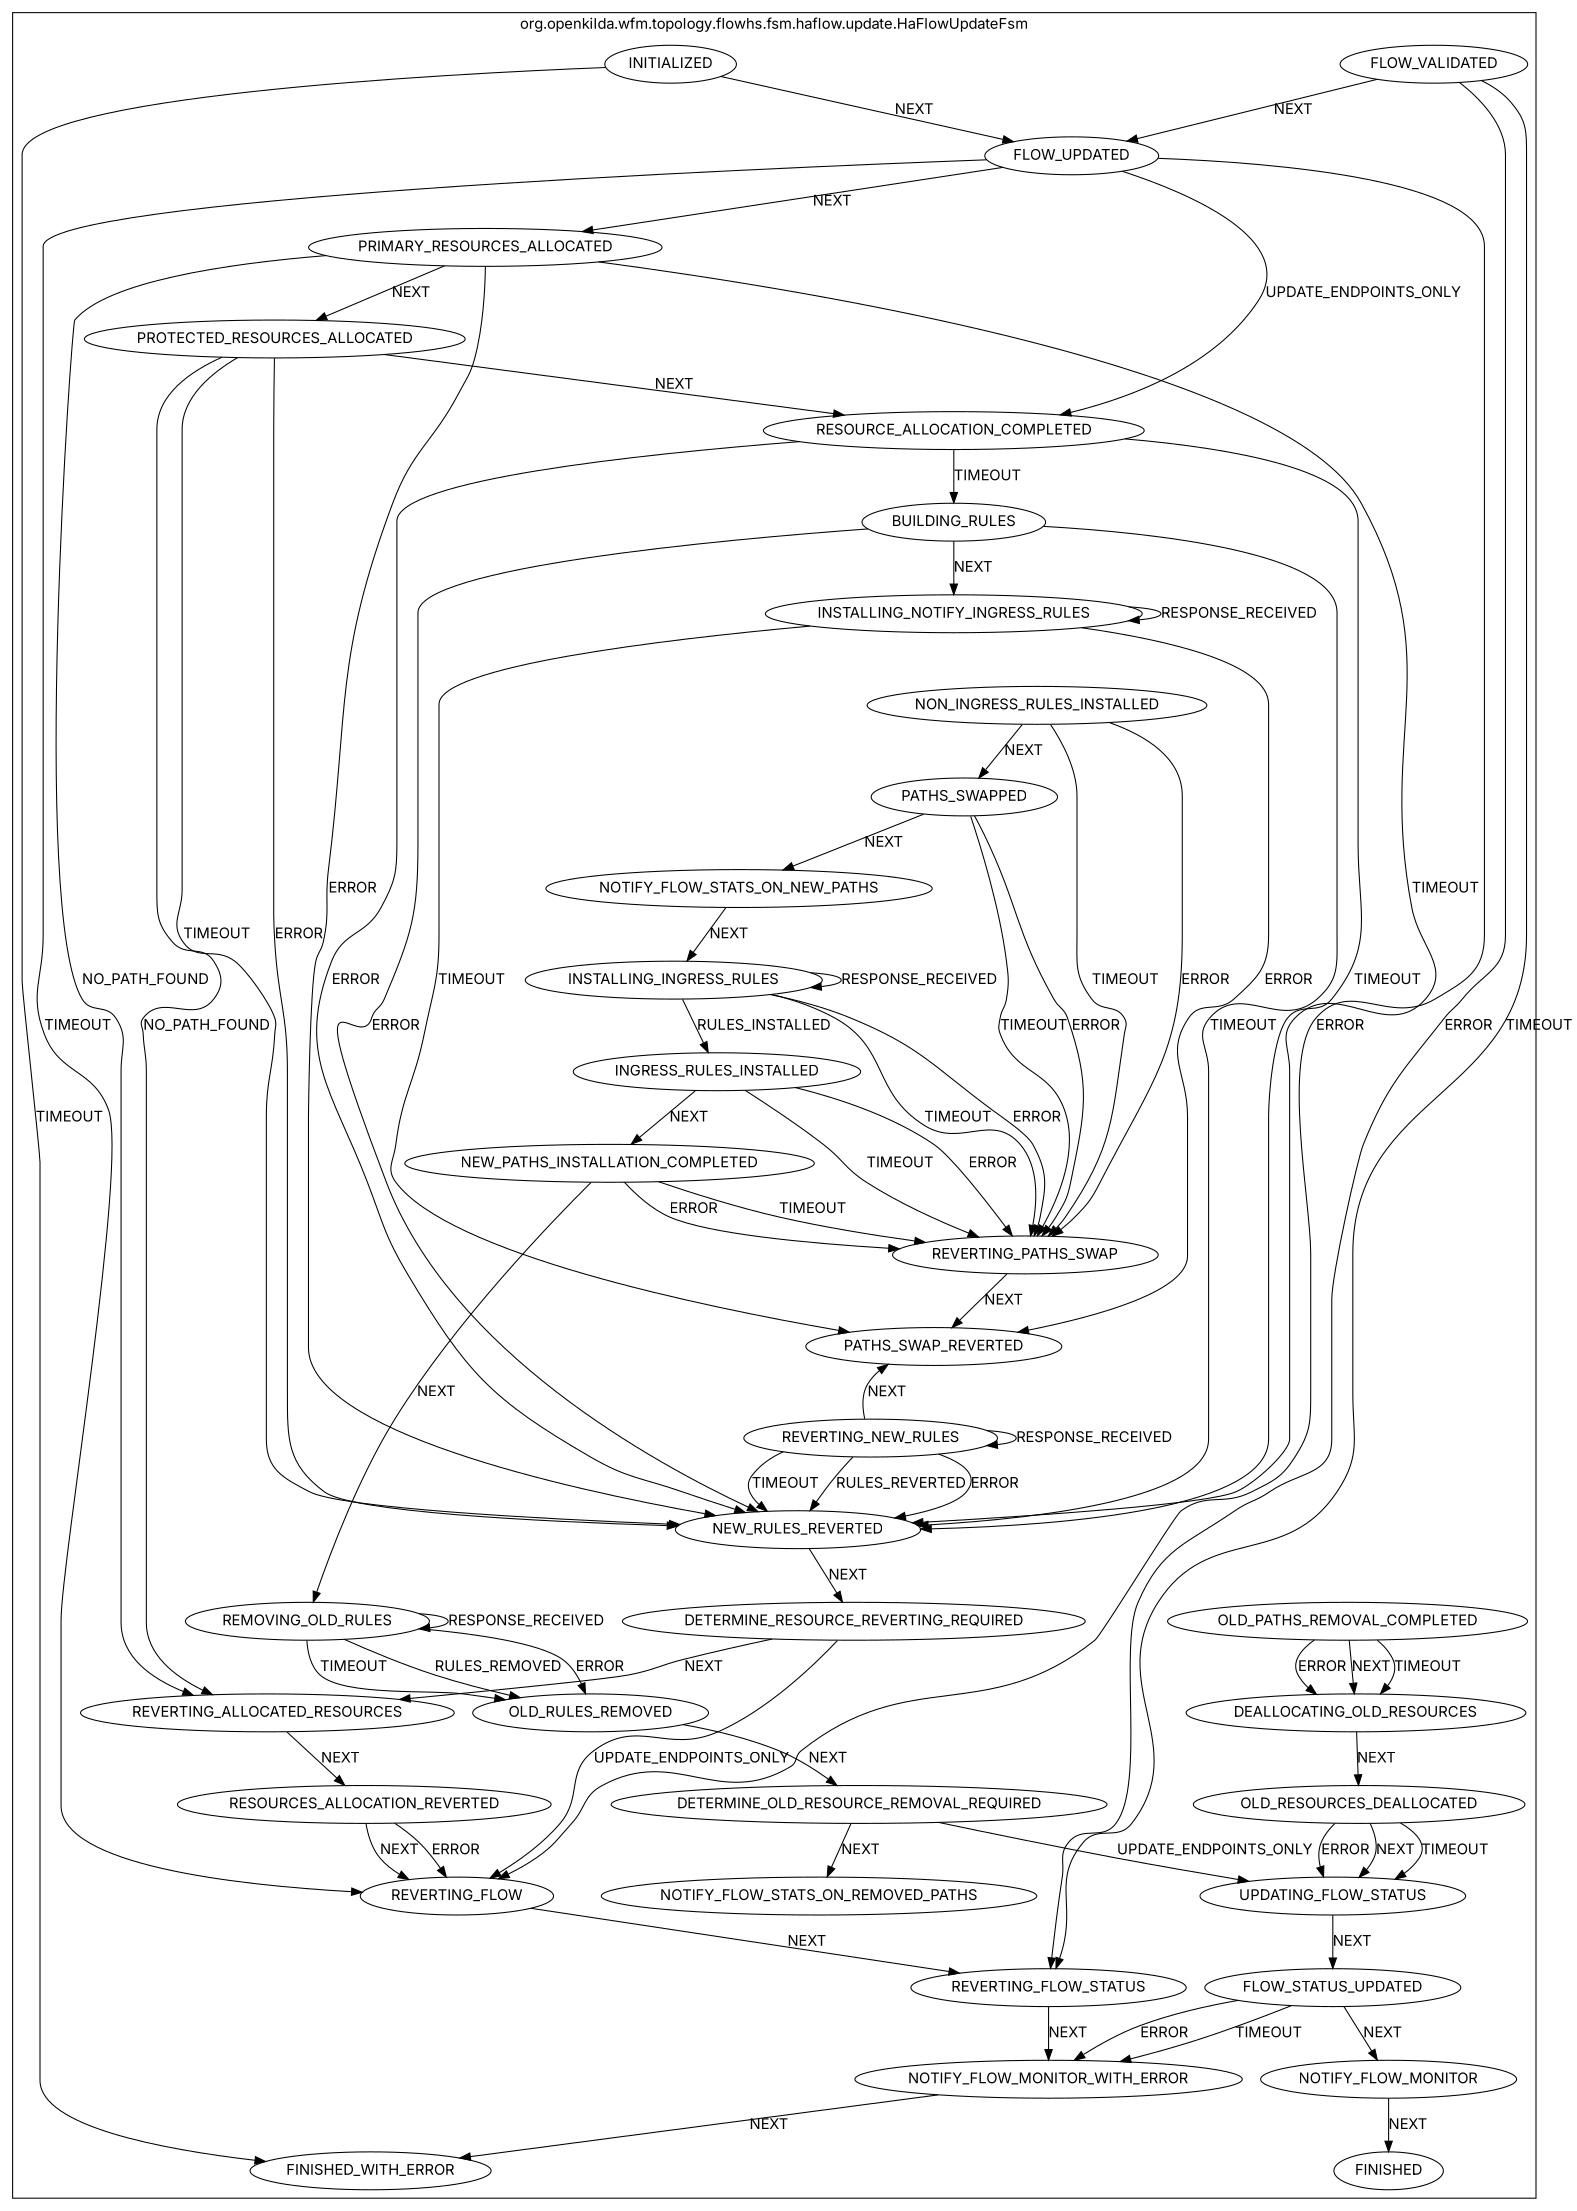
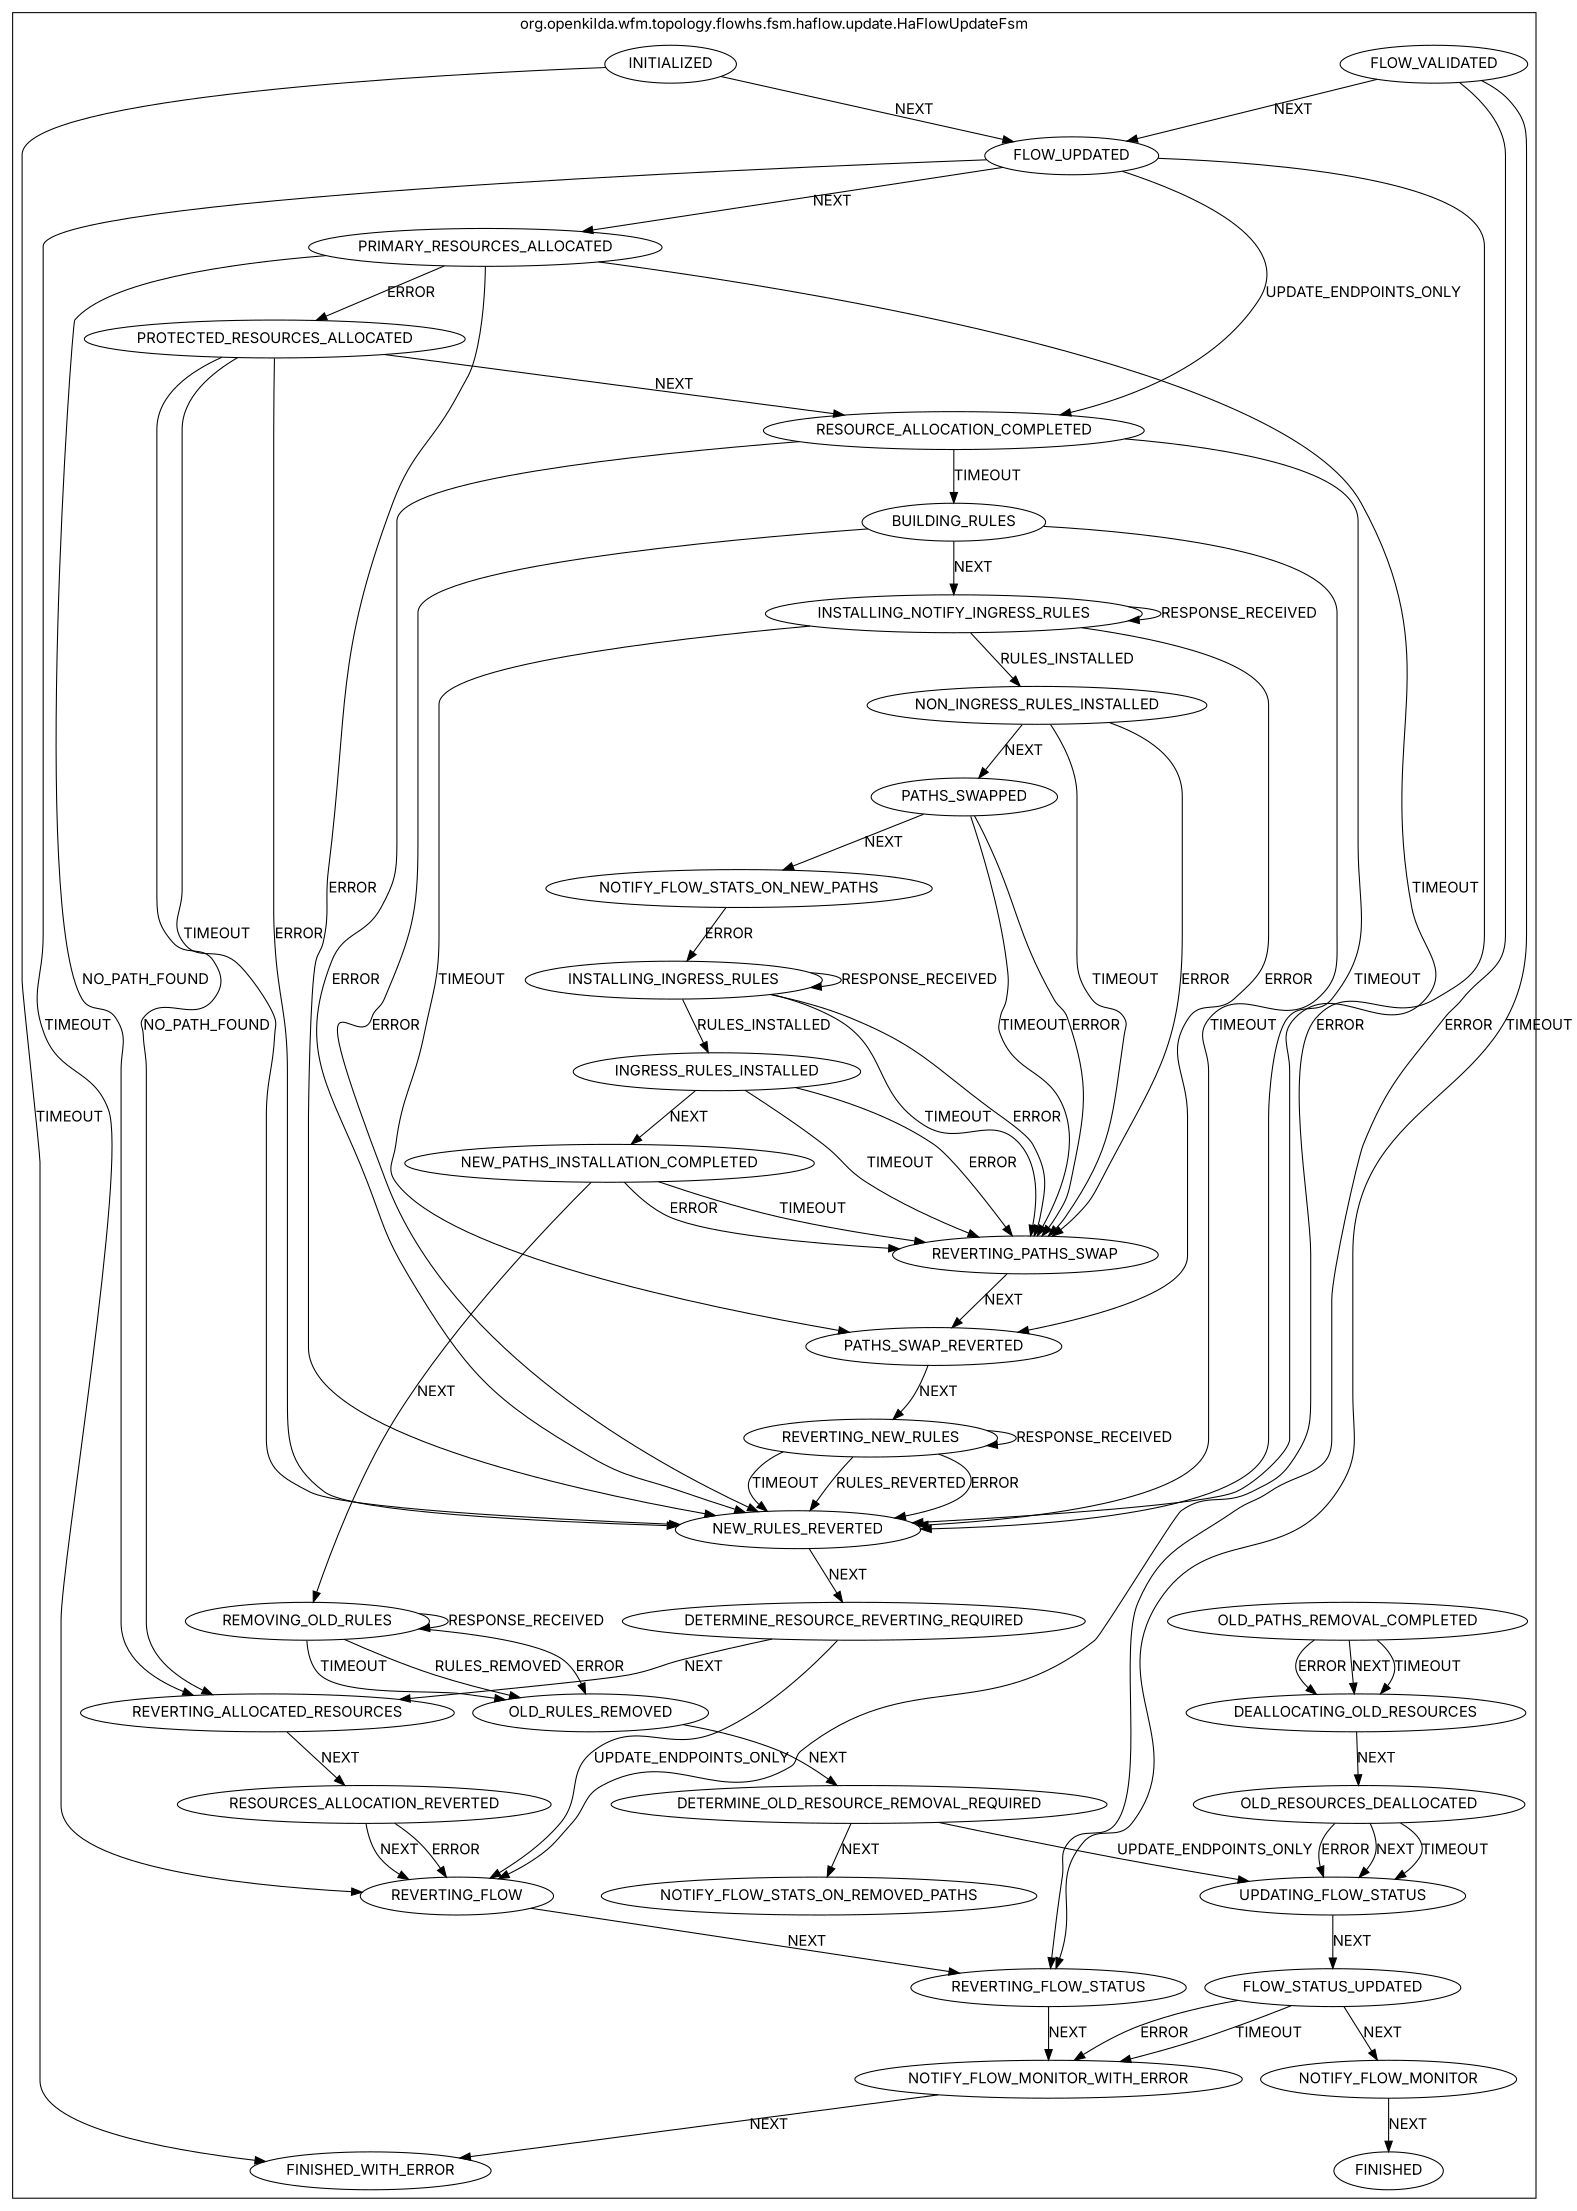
(411, 293) -> (411, 293)
none -> (992, 656)
(729, 934) -> (729, 934)
(864, 1392) -> (917, 1390)
